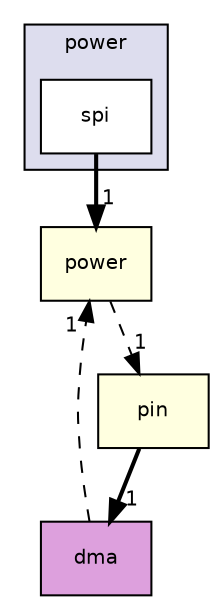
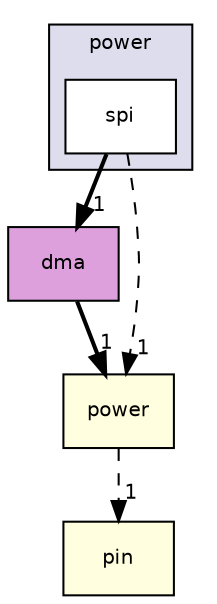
(96, 183) -> (139, 254)
(78, 422) -> (87, 328)
(129, 475) -> (95, 182)
